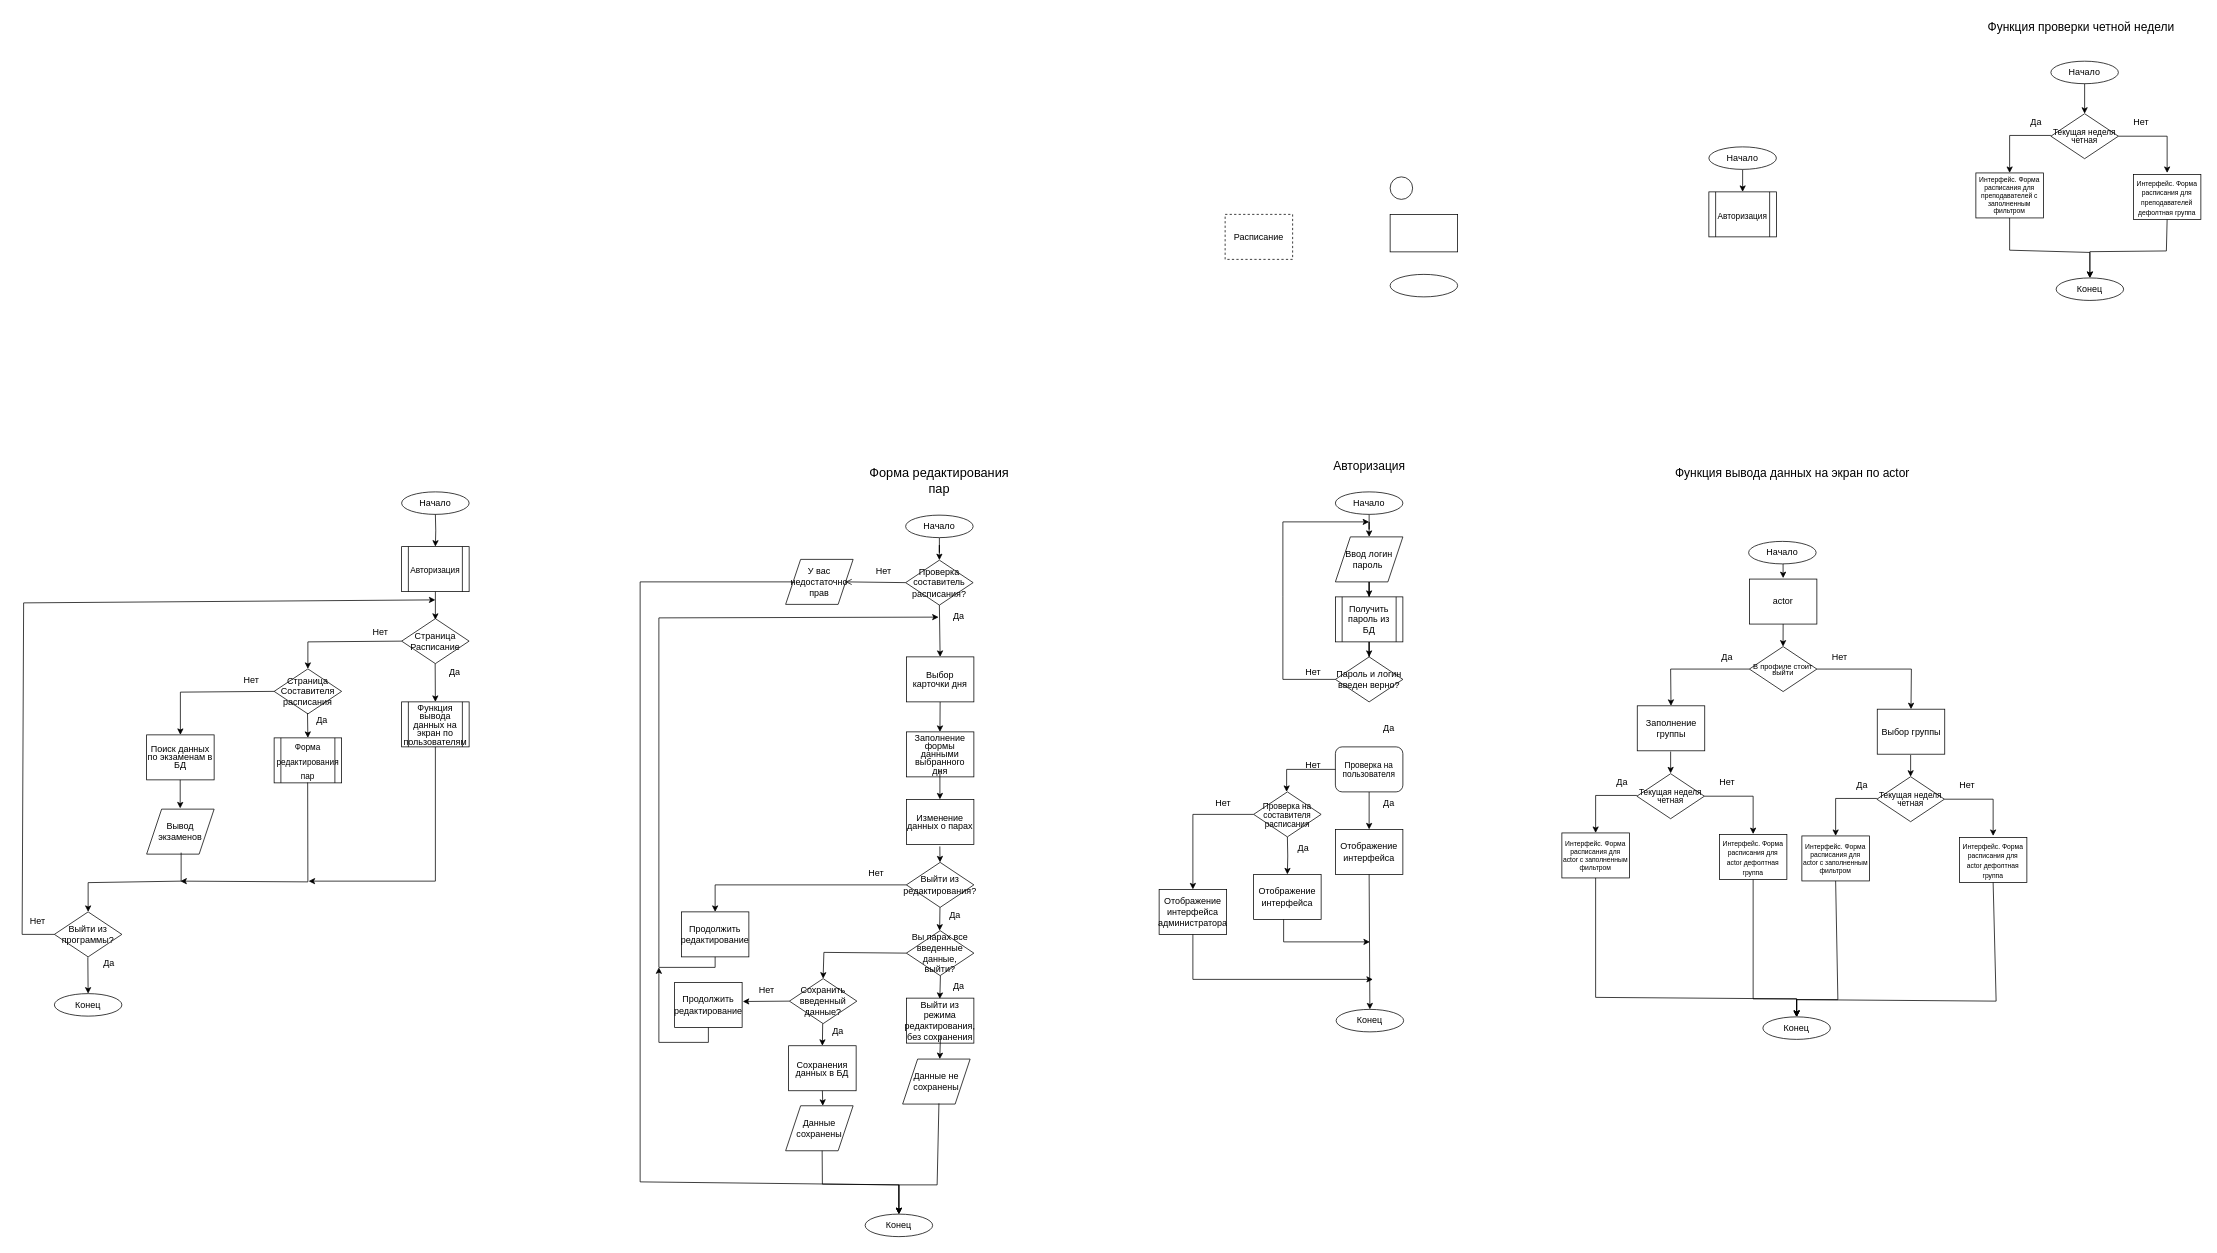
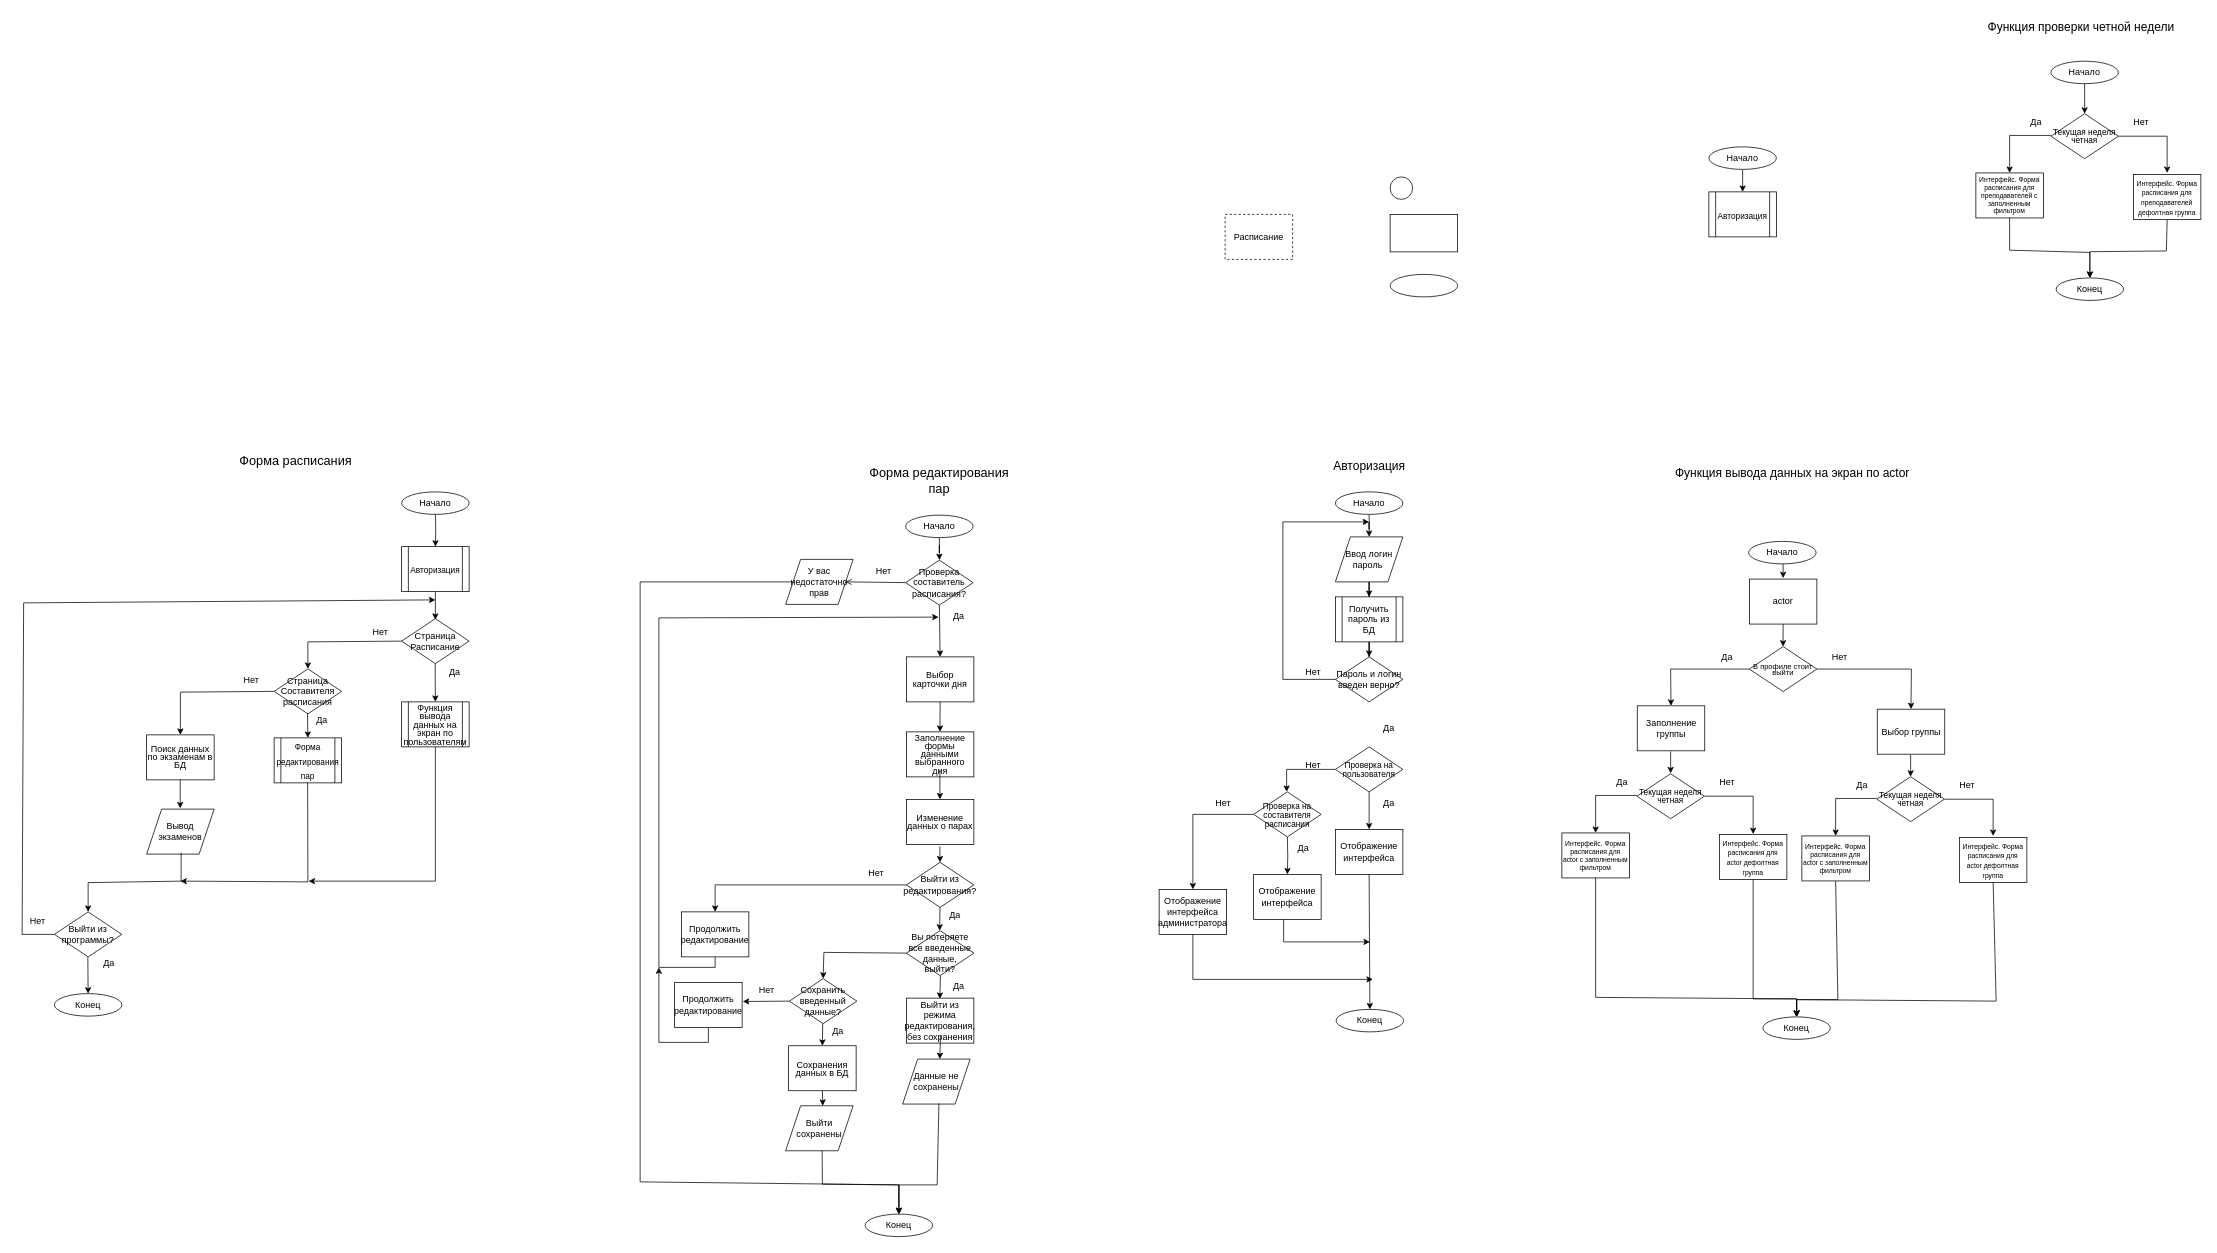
none -> (296, 461)
(1369, 769) -> (1369, 769)
(940, 953) -> (940, 953)
(819, 1128) -> (819, 1128)
